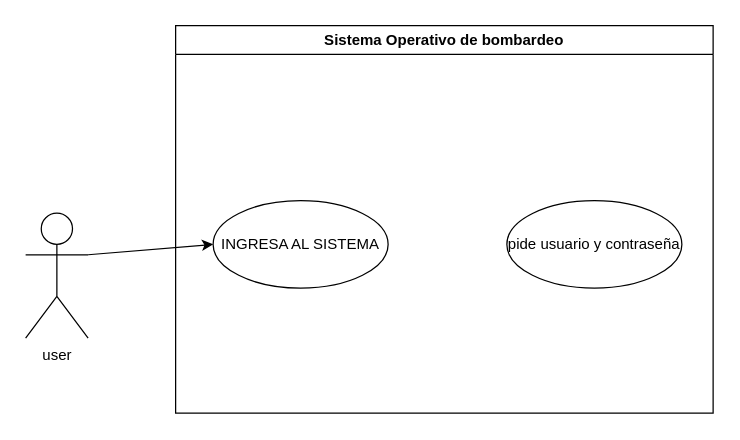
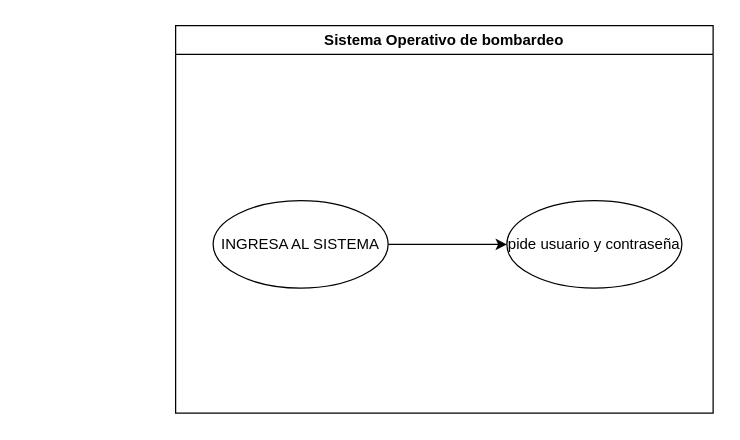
none -> (444, 244)
(148, 250) -> none
(57, 276) -> none
